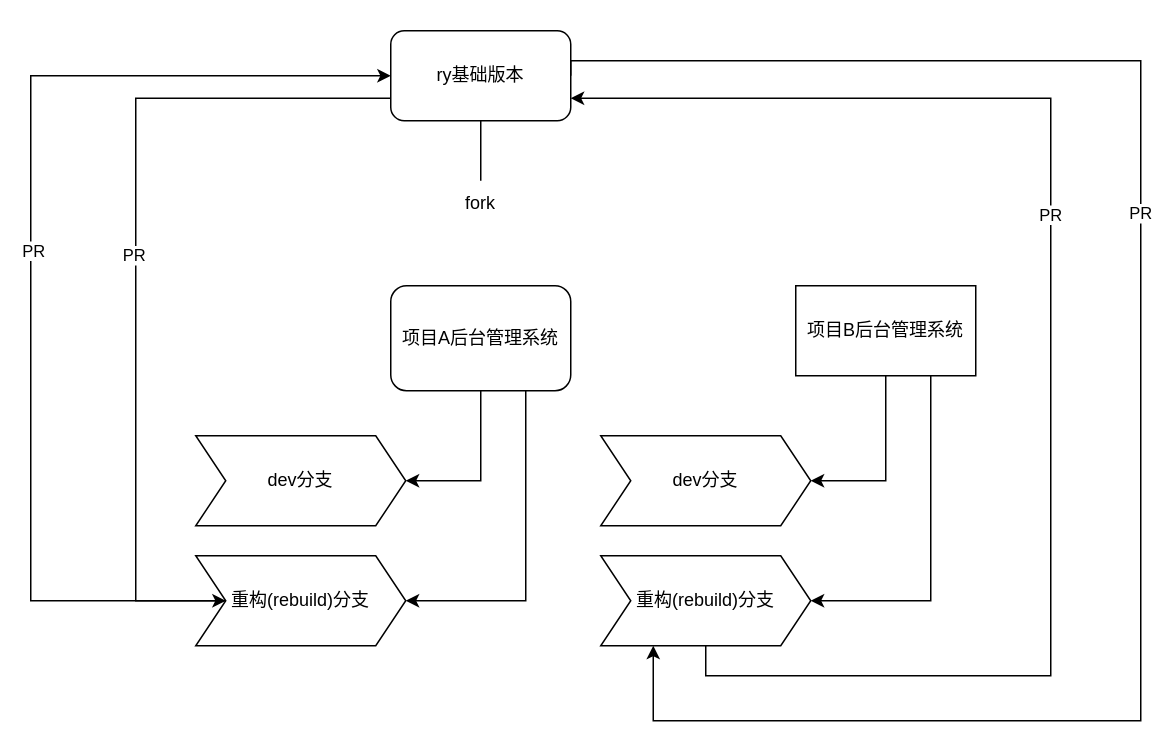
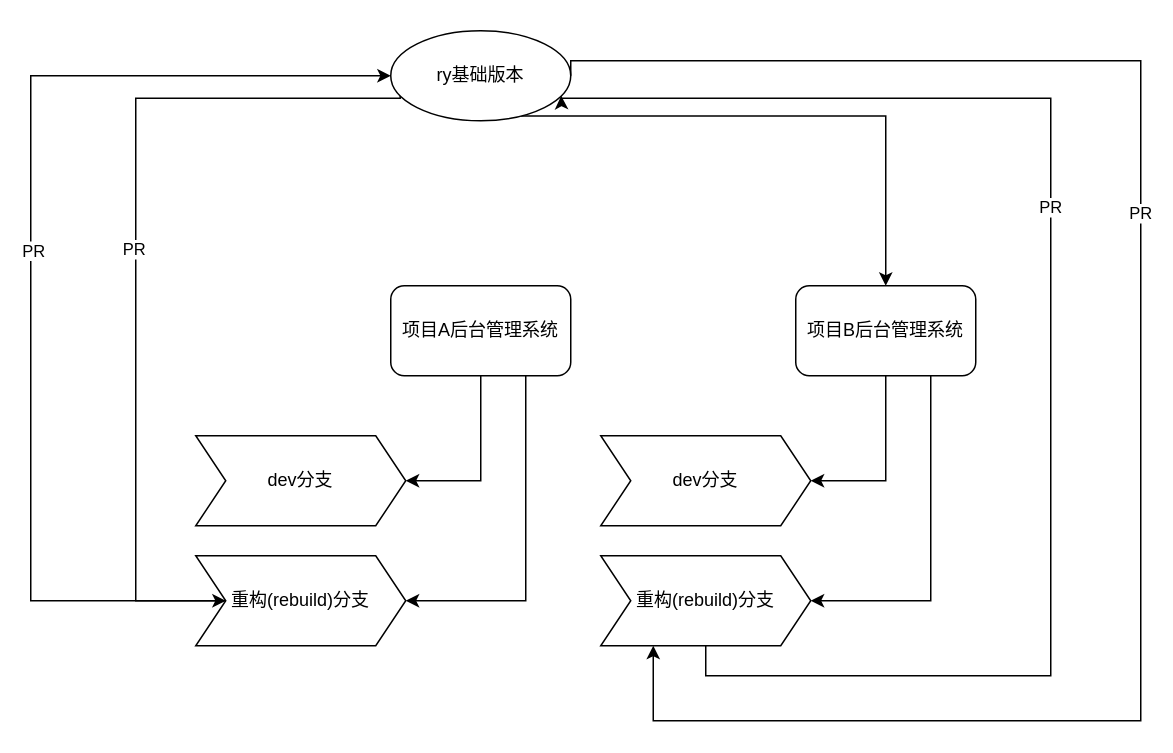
(481, 76) -> (481, 76)
none -> (784, 116)
(481, 151) -> none
(481, 203) -> none
(886, 331) -> (886, 331)
(481, 338) -> (481, 331)
